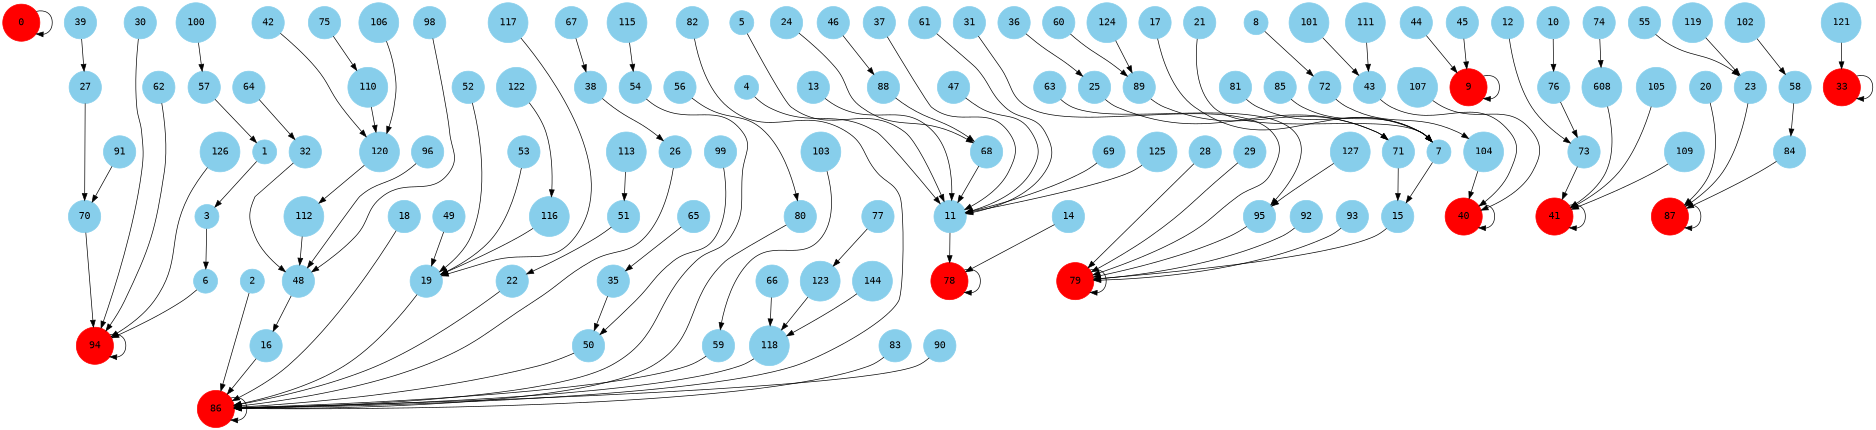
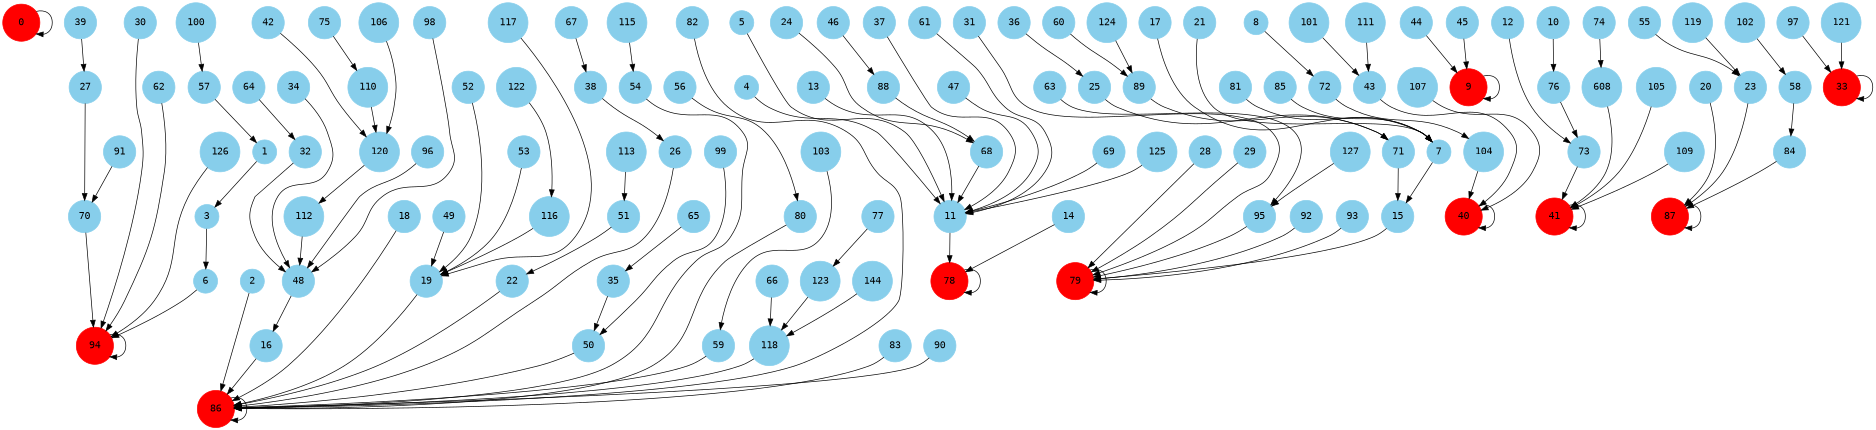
none -> (1793, 23)
none -> (294, 87)
